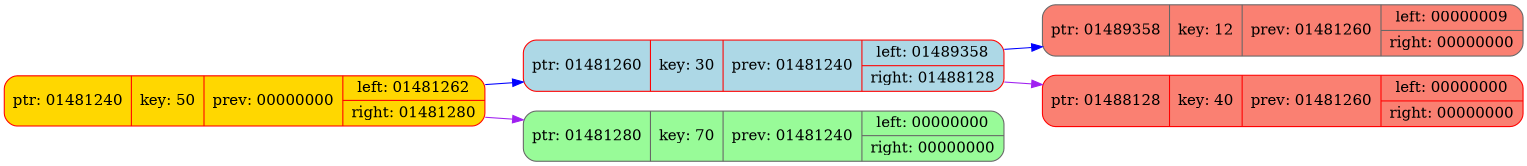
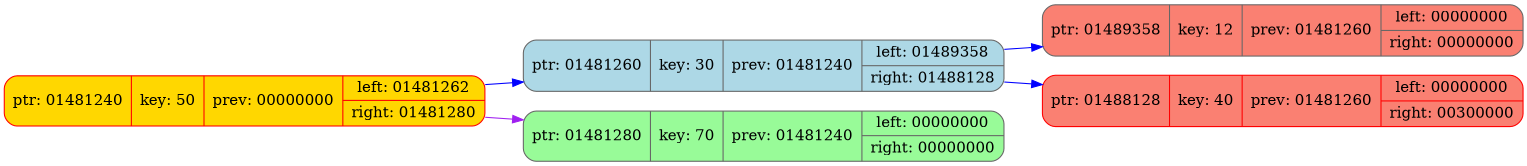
(1452, 17) -> (1452, 17)
(764, 66) -> (764, 66)
(1018, 83) -> (1018, 83)
(1452, 113) -> (1452, 113)
